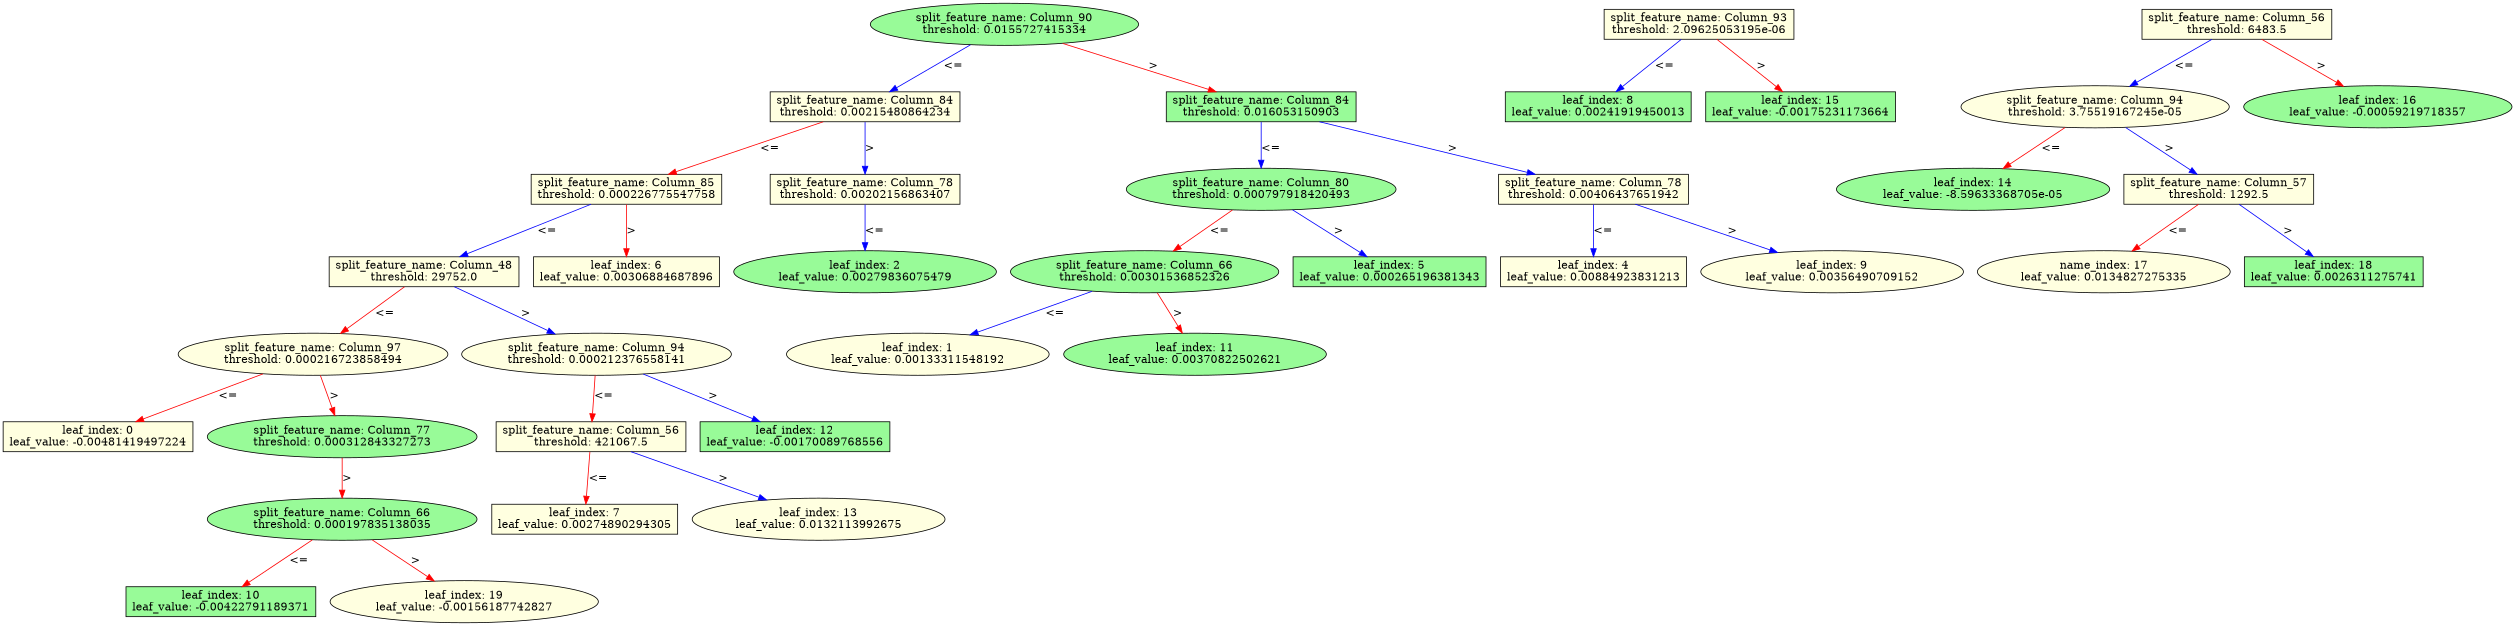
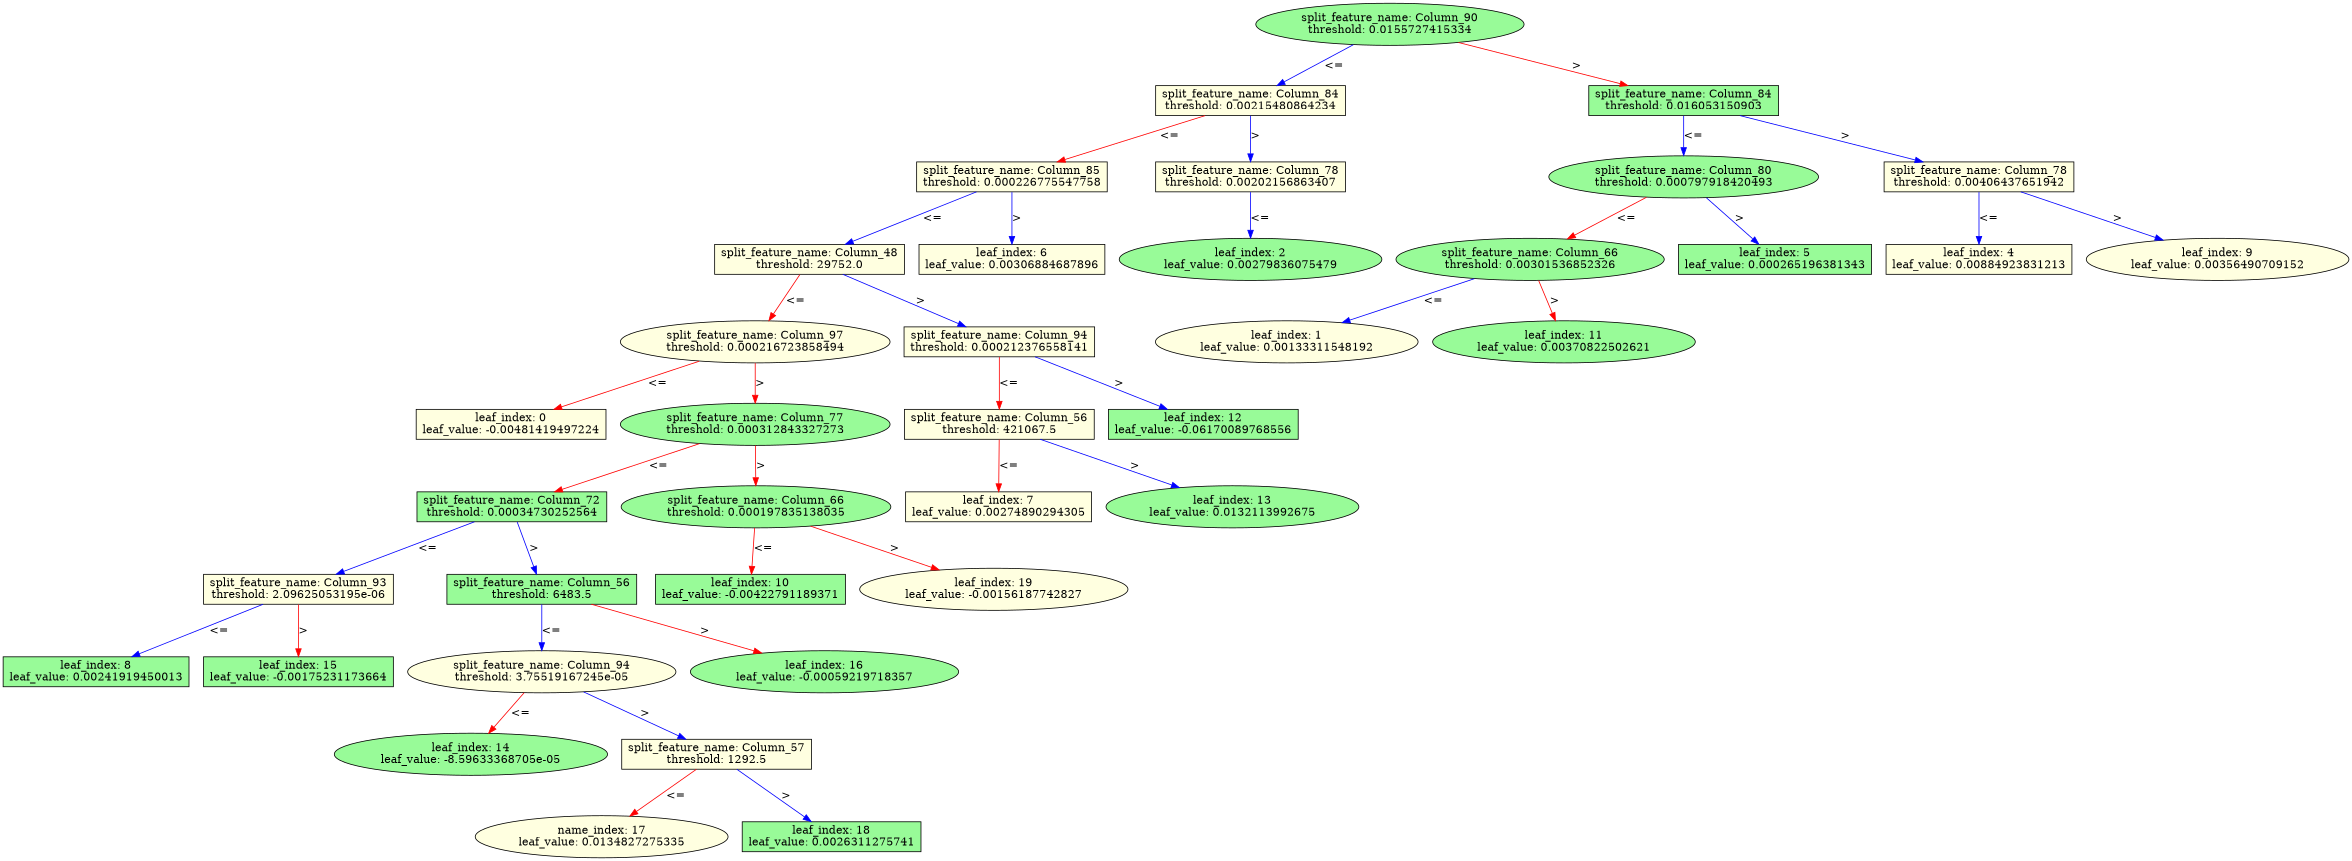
(2237, 24) -> (542, 589)
(626, 227) -> (1012, 214)
(597, 354) -> (999, 342)
(795, 437) -> (1203, 424)
none -> (512, 507)
(819, 519) -> (1232, 507)
